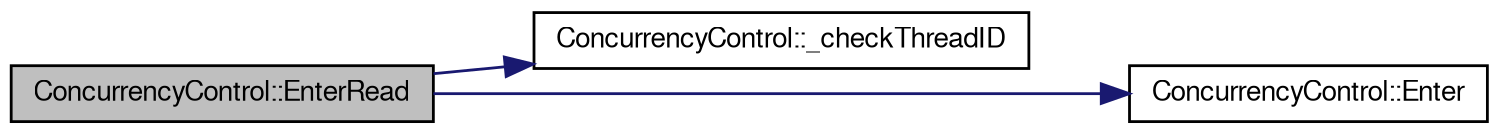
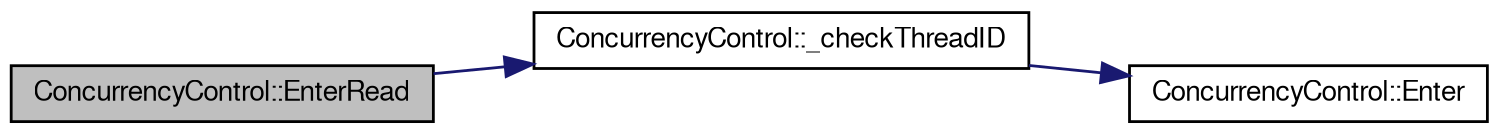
(767, 94) -> (1065, 69)
